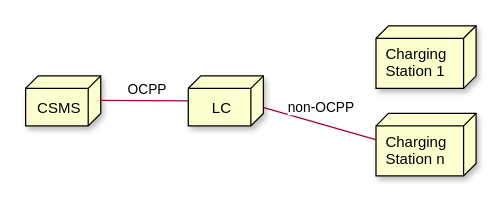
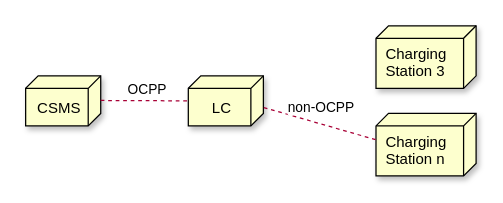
(420, 49) -> (420, 49)
(145, 100) -> (145, 100)
(319, 123) -> (319, 123)
